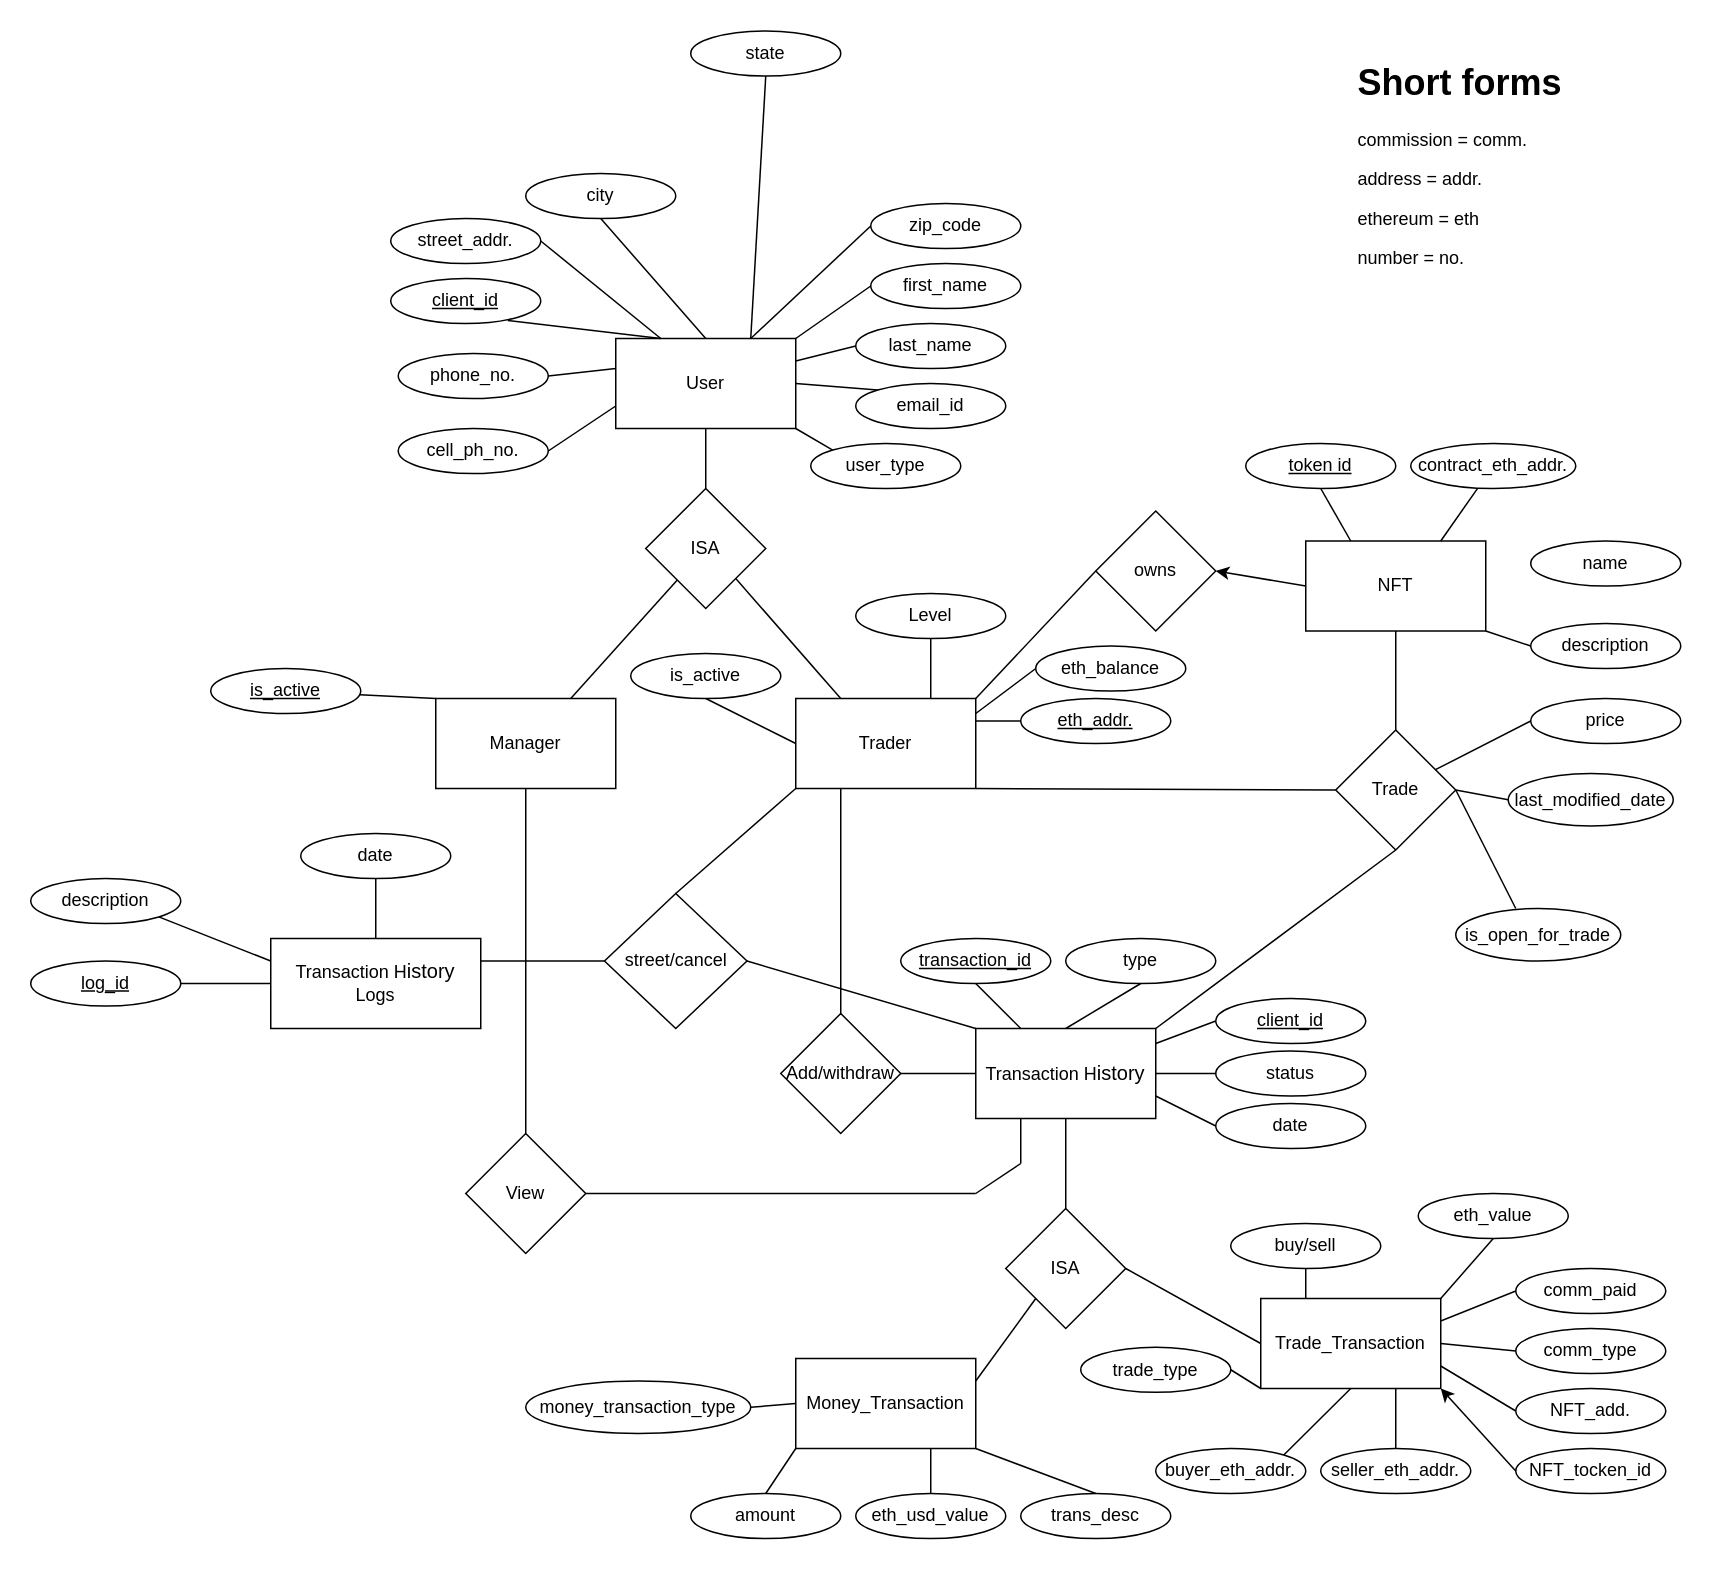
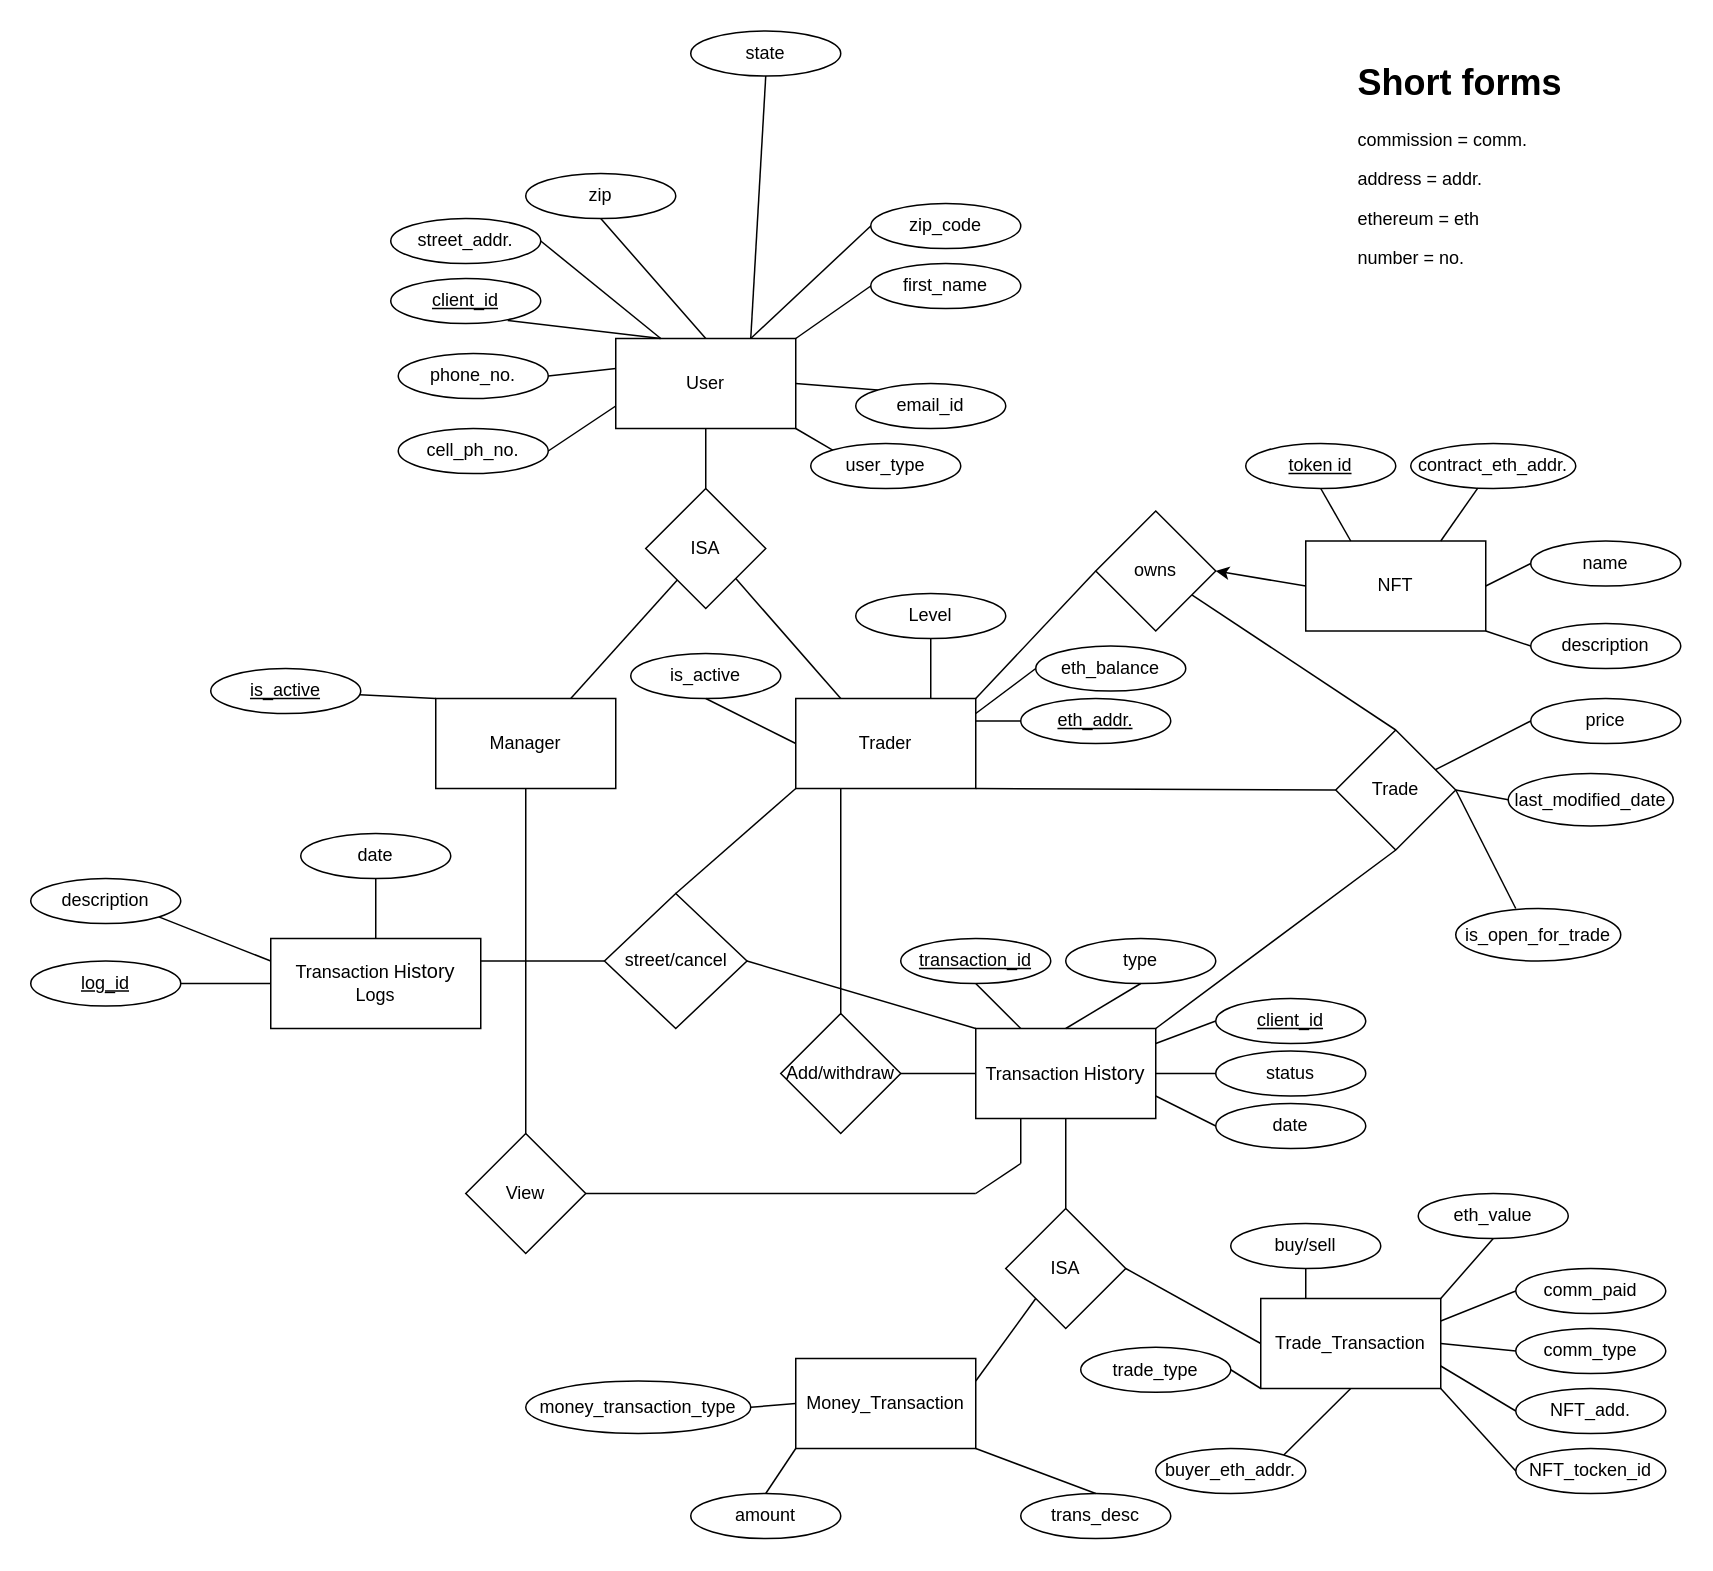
(601, 196) -> (601, 196)
(931, 346) -> none
(825, 353) -> none
none -> (1508, 575)
(1396, 681) -> (1294, 662)
(1448, 1396) -> (1445, 1393)
(1396, 1418) -> none
(931, 1471) -> none
(1396, 1471) -> none
(931, 1516) -> none
